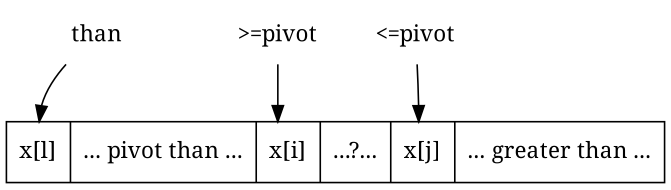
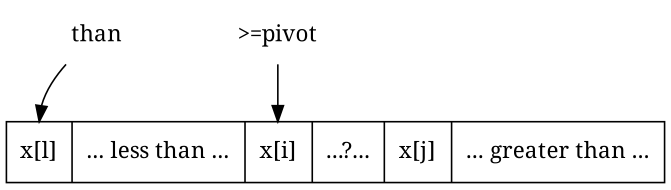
(416, 35) -> none
(163, 151) -> (159, 151)
